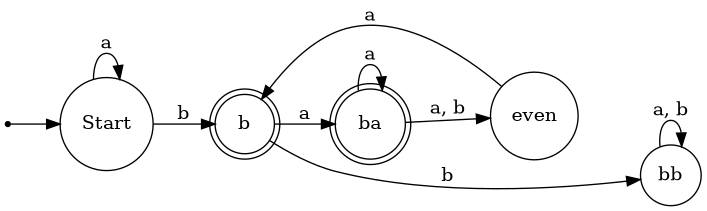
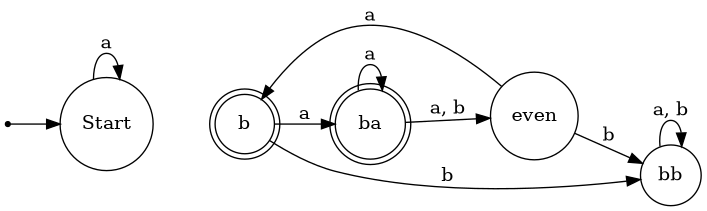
(177, 124) -> none
none -> (602, 146)
